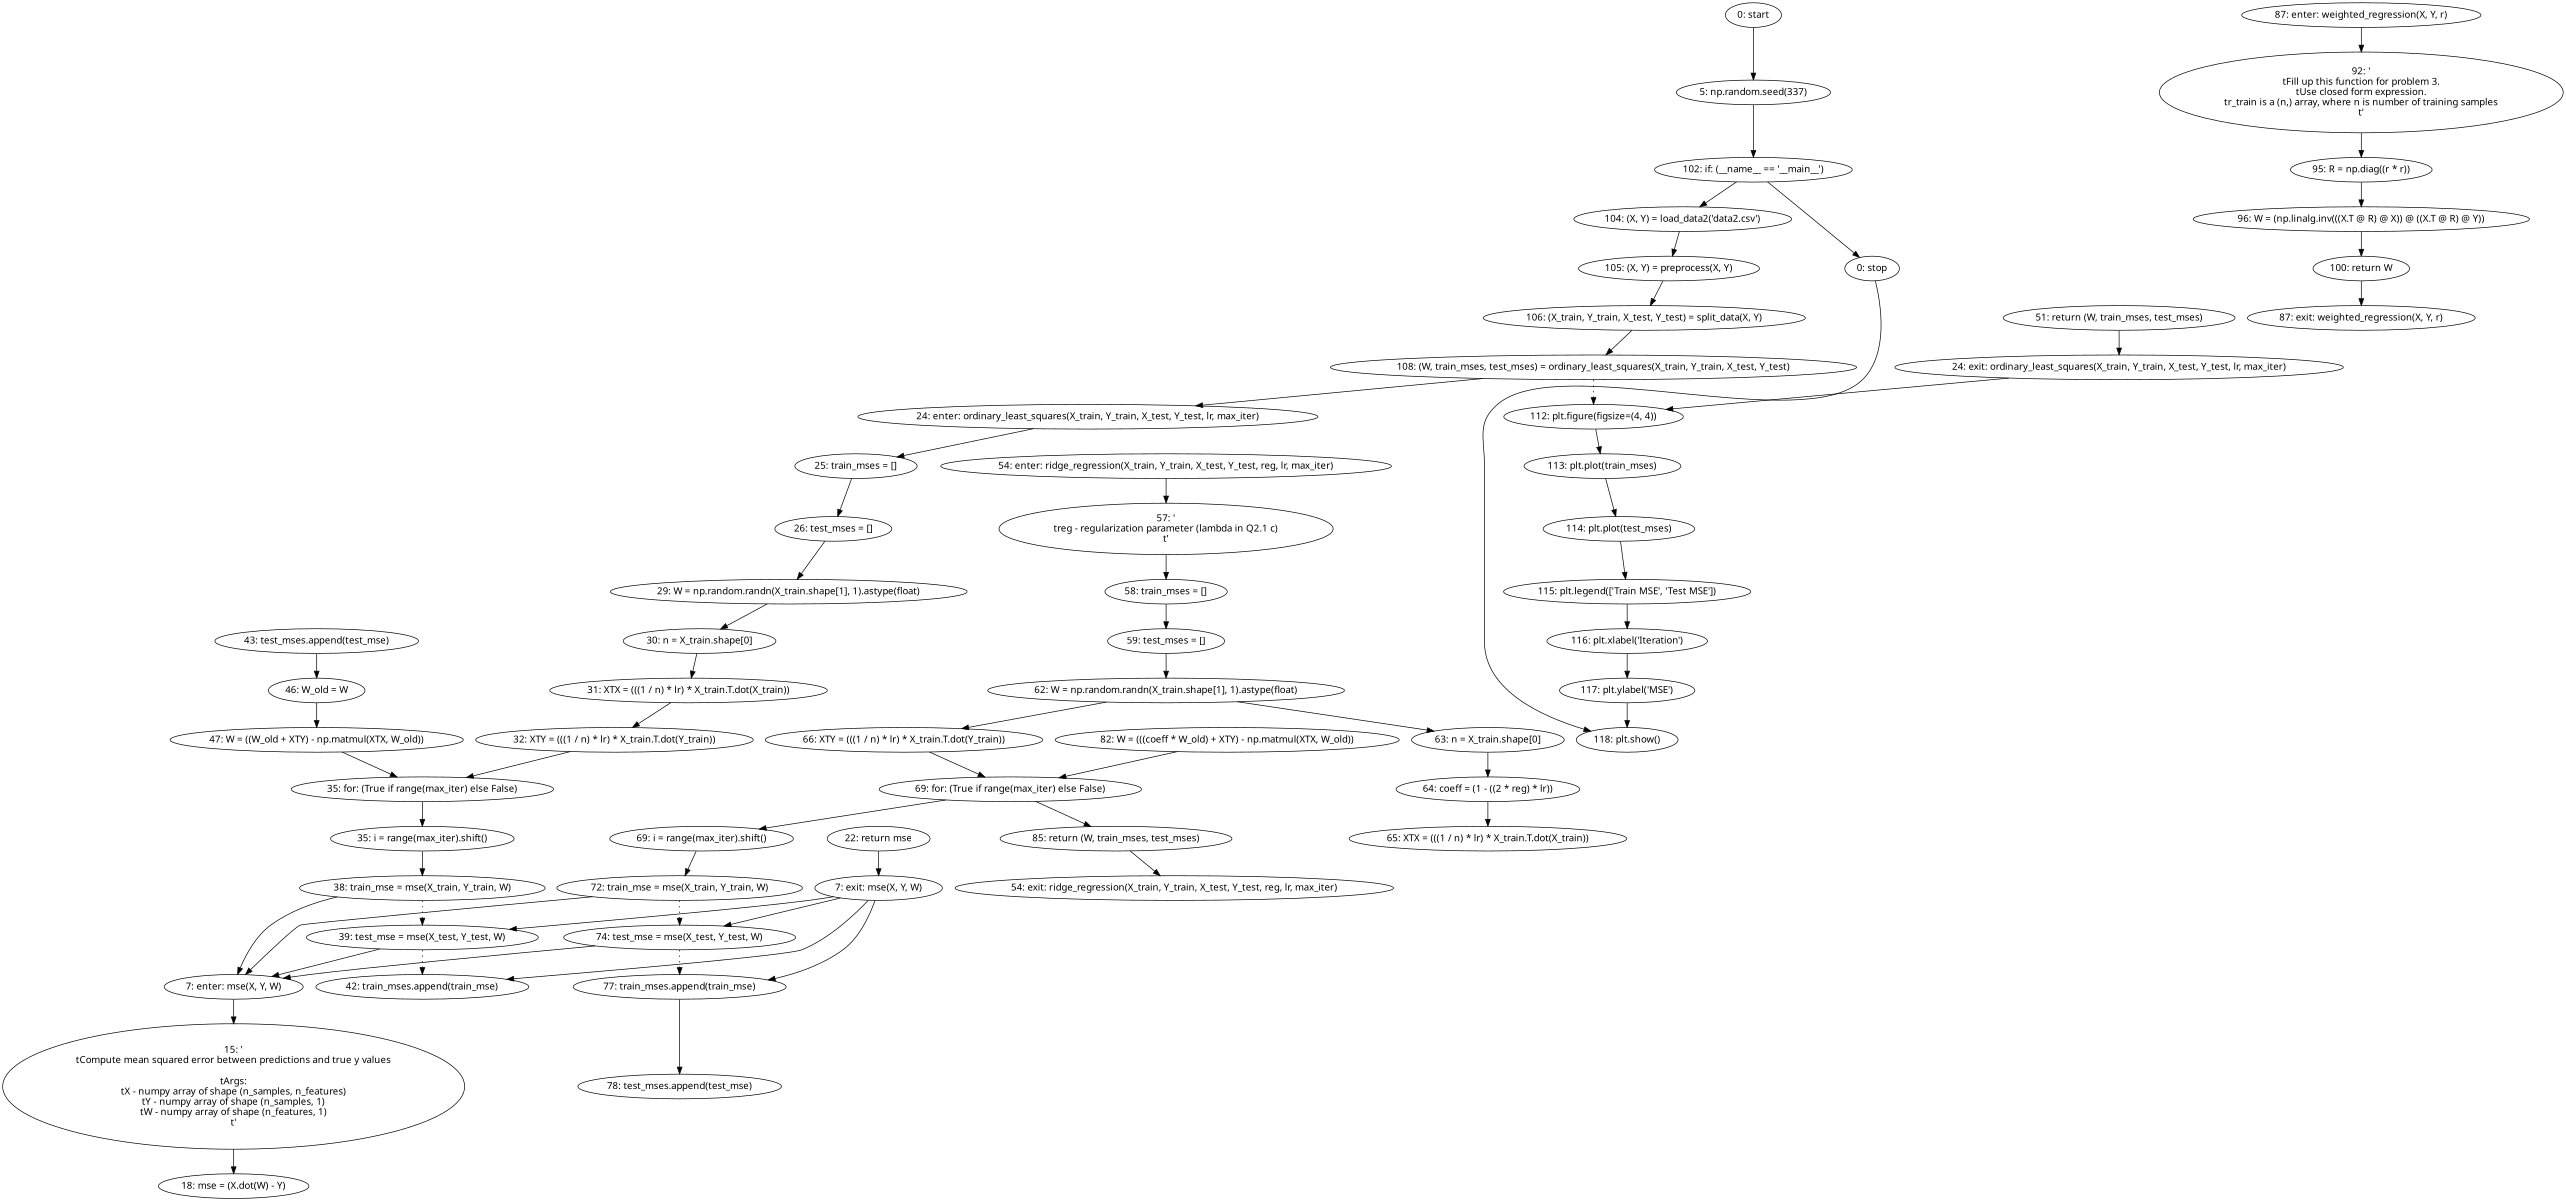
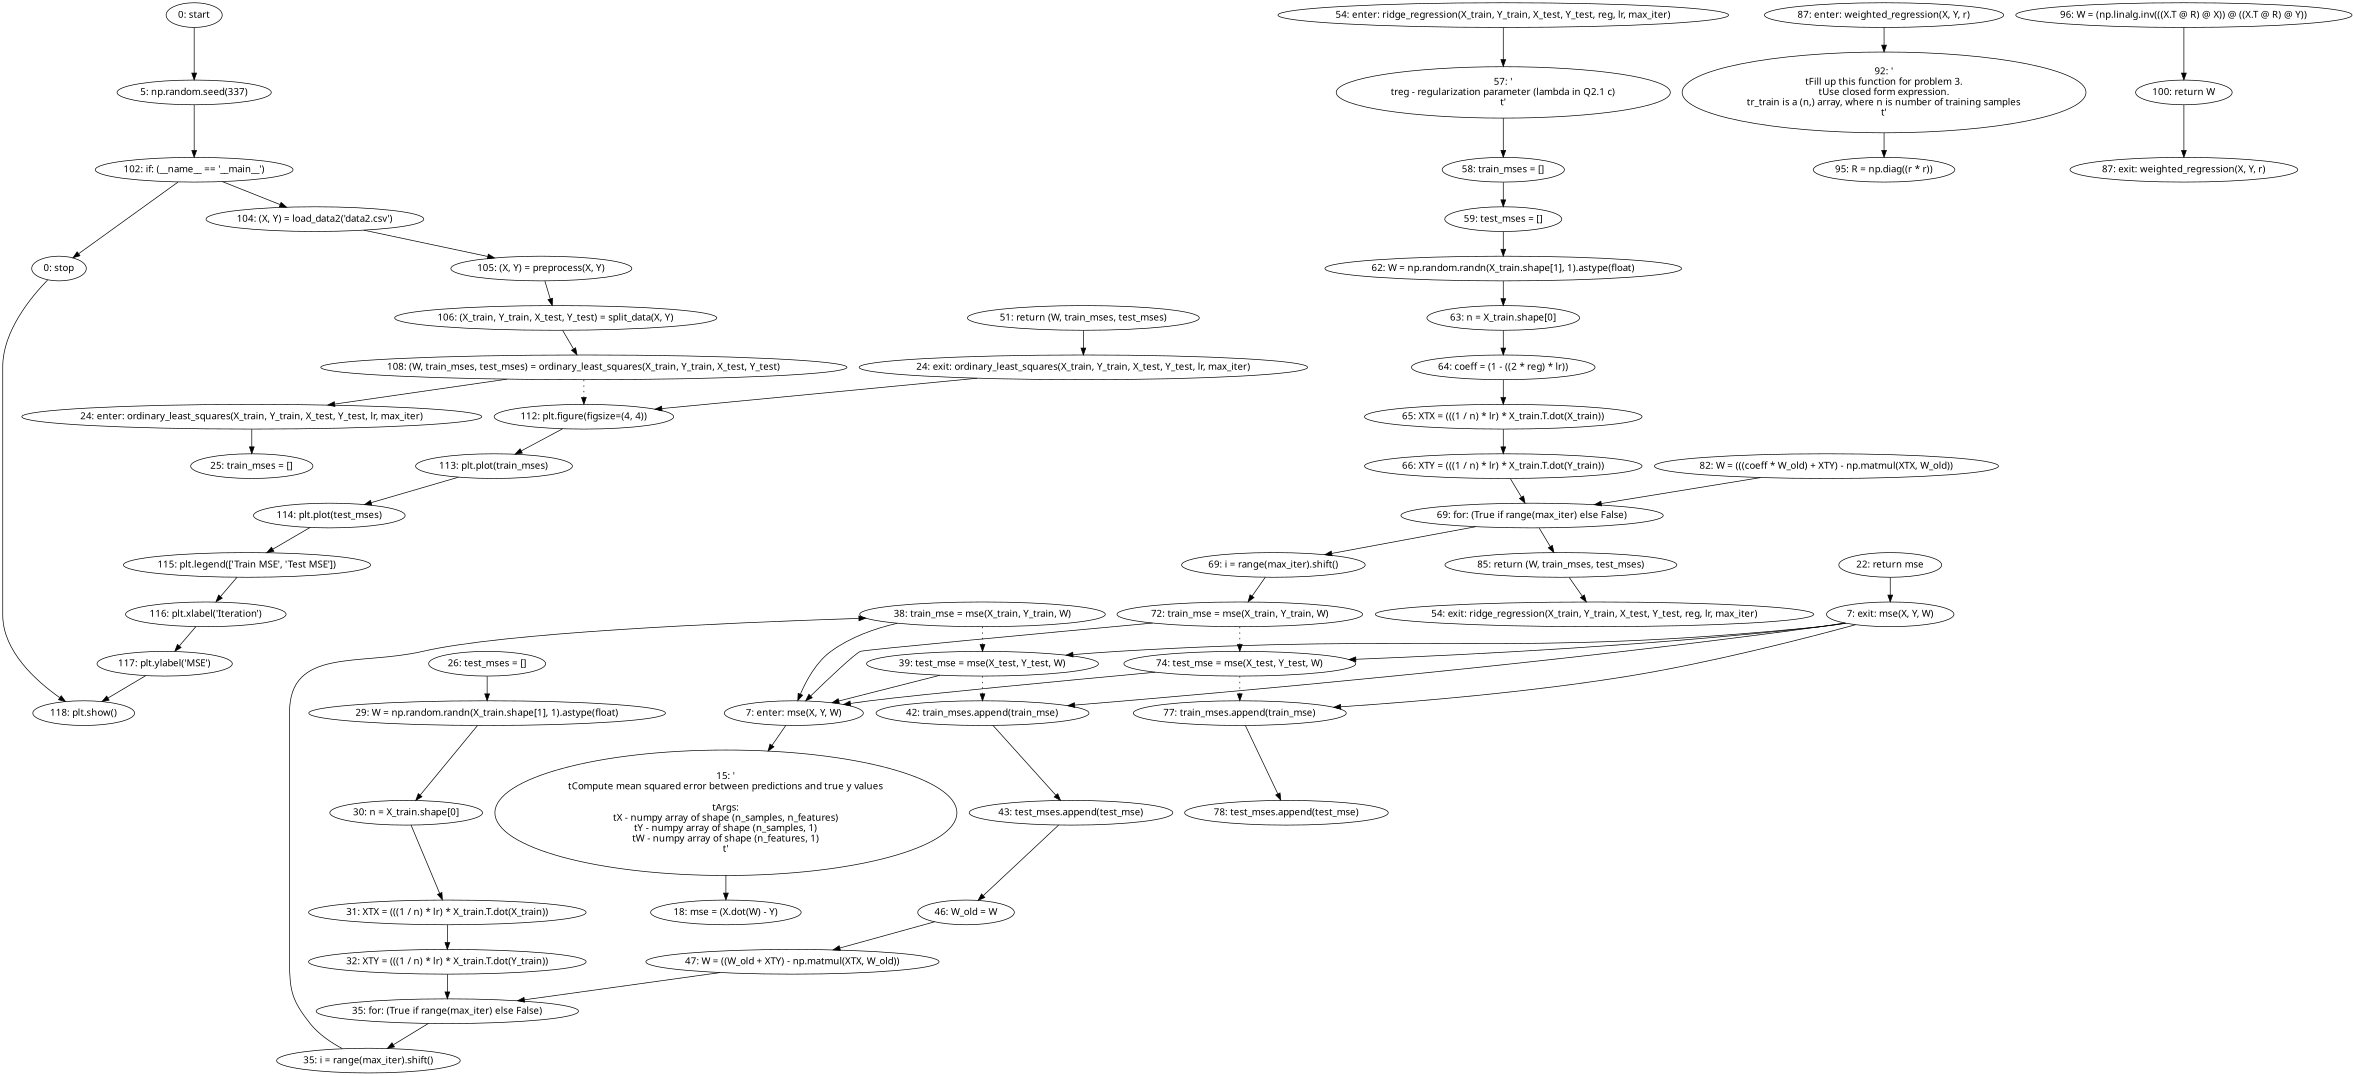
(2361, 191) -> none
(846, 494) -> none
(1037, 715) -> (1503, 438)
none -> (1024, 760)
